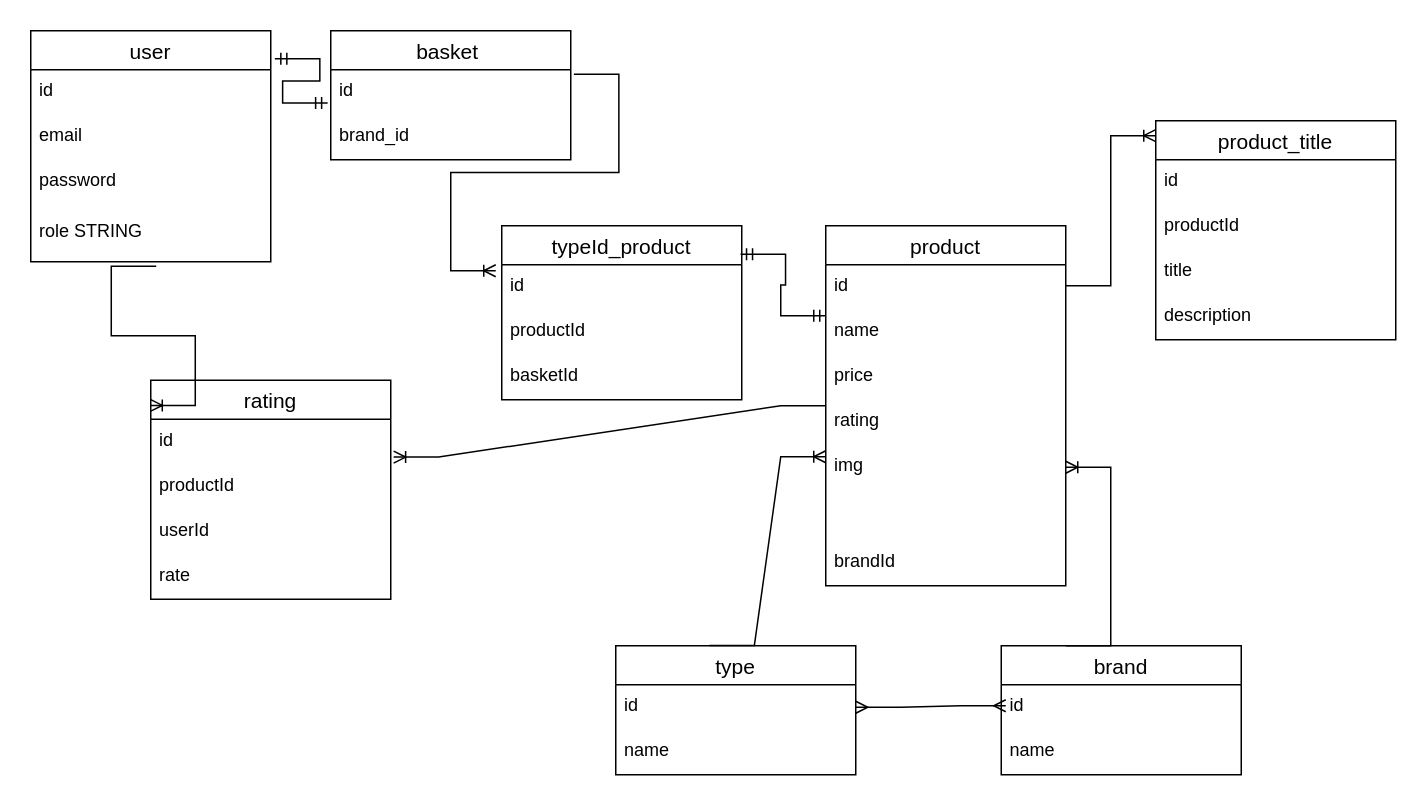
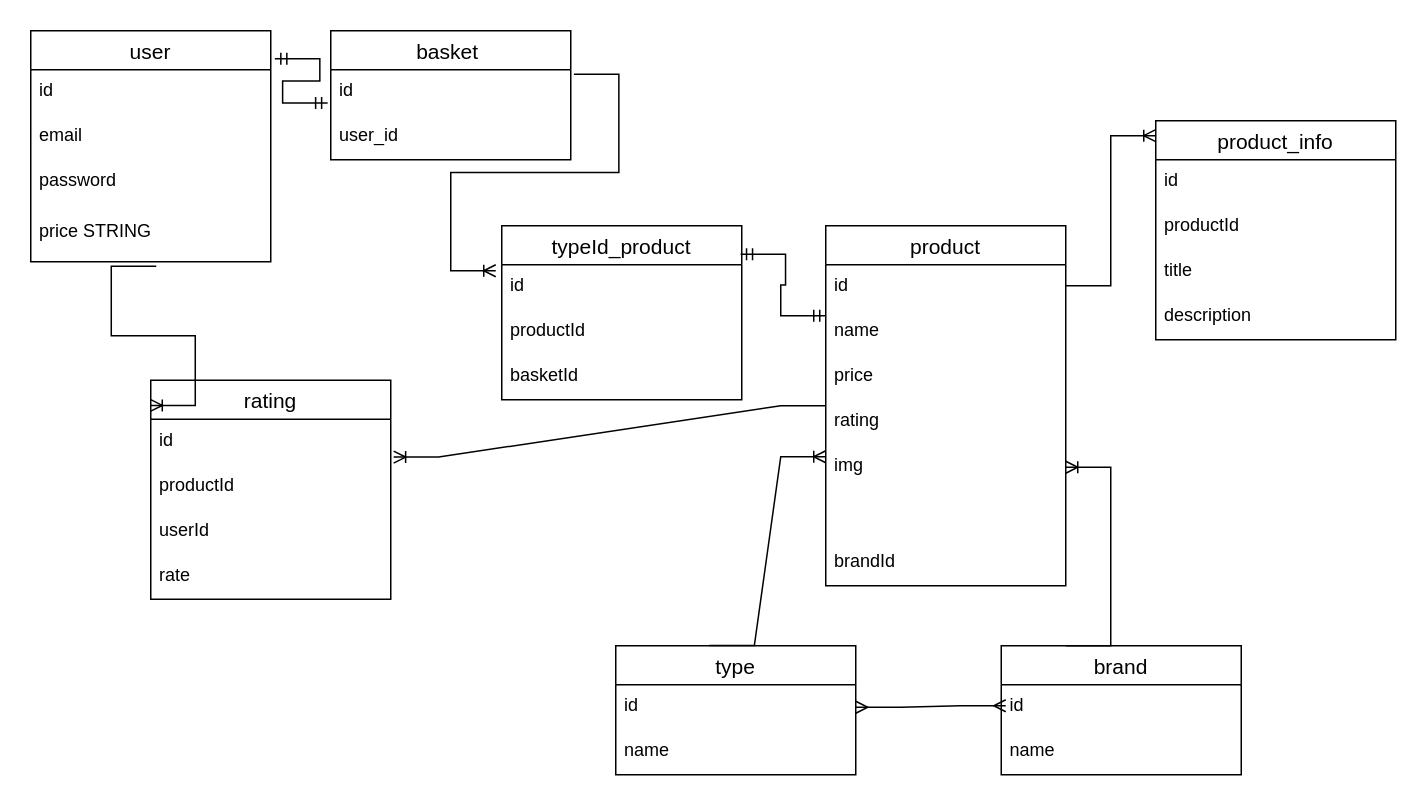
(377, 135) -> (372, 135)
(1275, 142) -> (1275, 142)
(90, 231) -> (95, 231)
